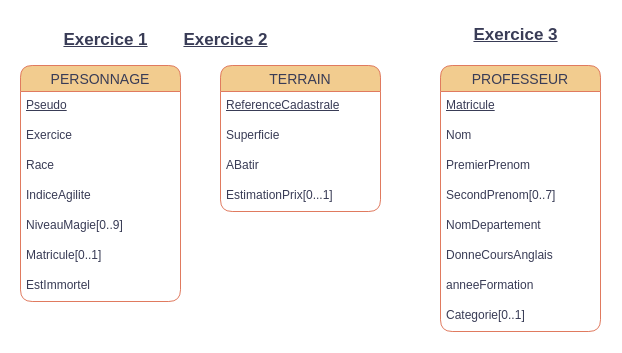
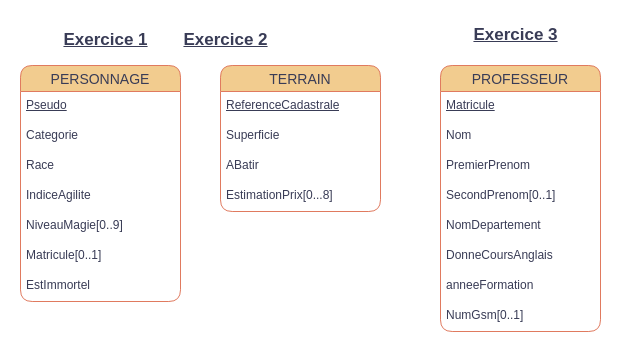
(52, 136) -> (55, 136)
(288, 196) -> (288, 196)
(504, 196) -> (504, 196)
(492, 316) -> (484, 316)
